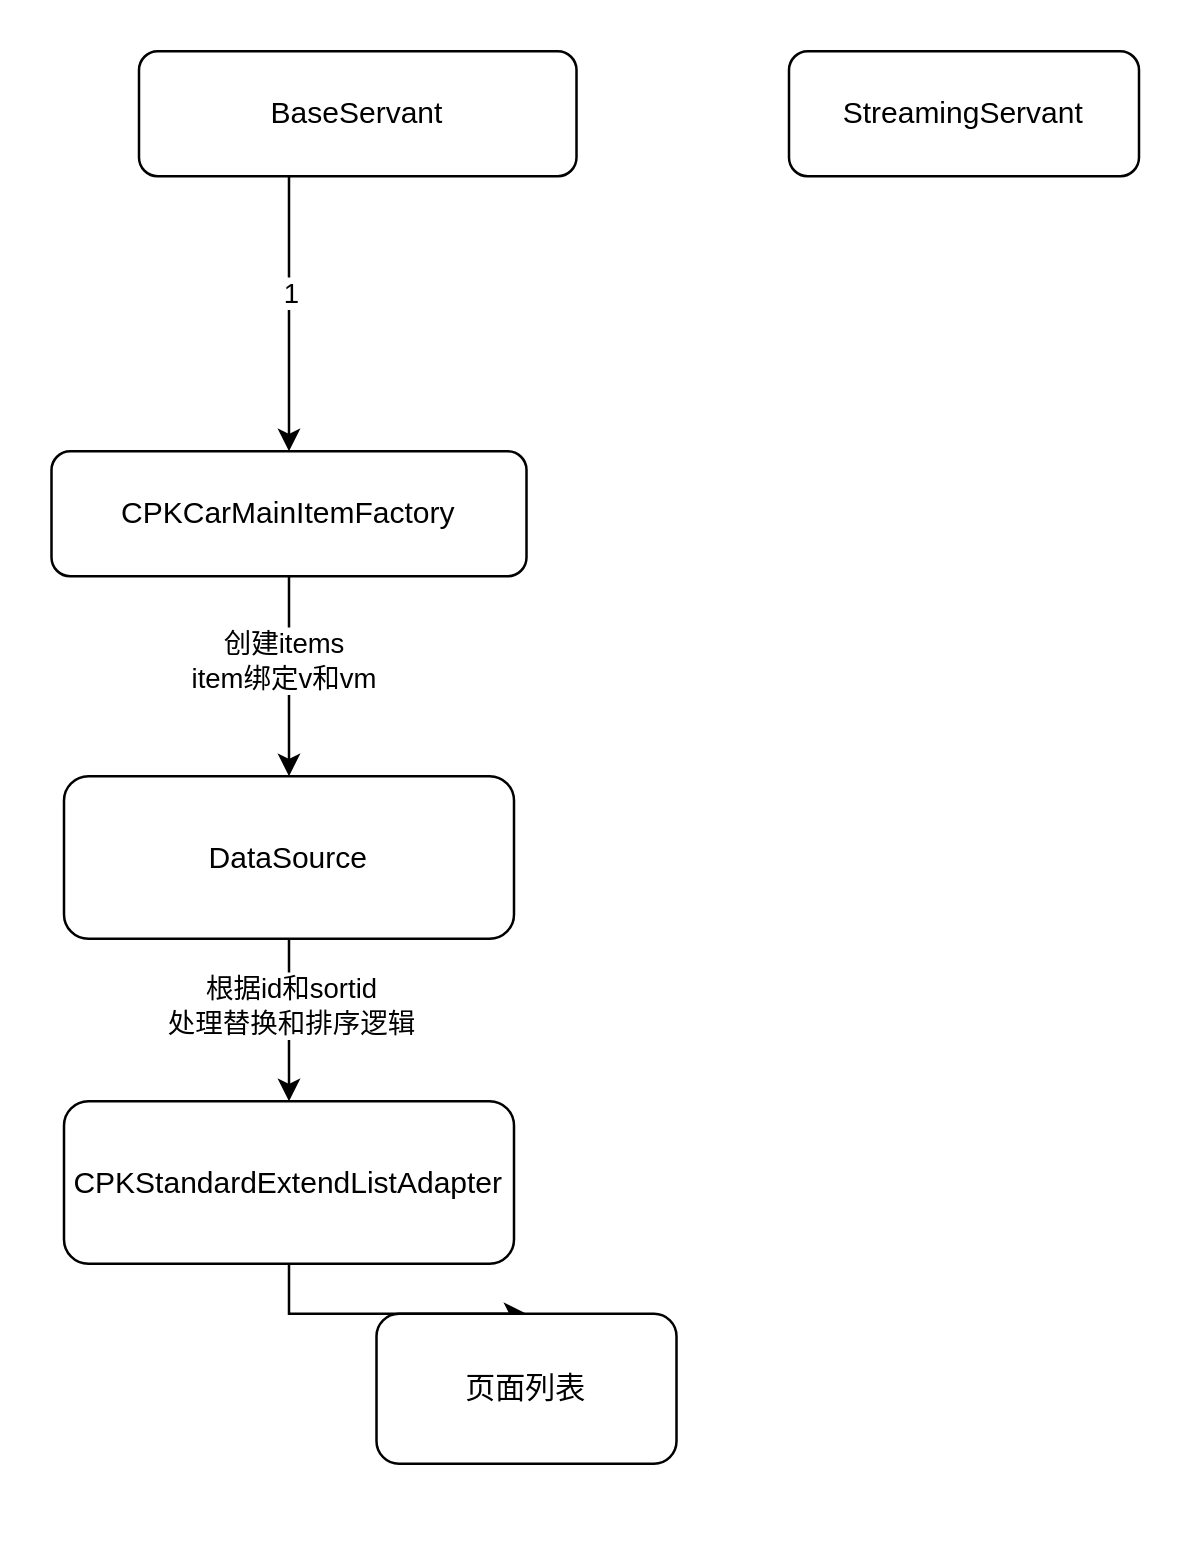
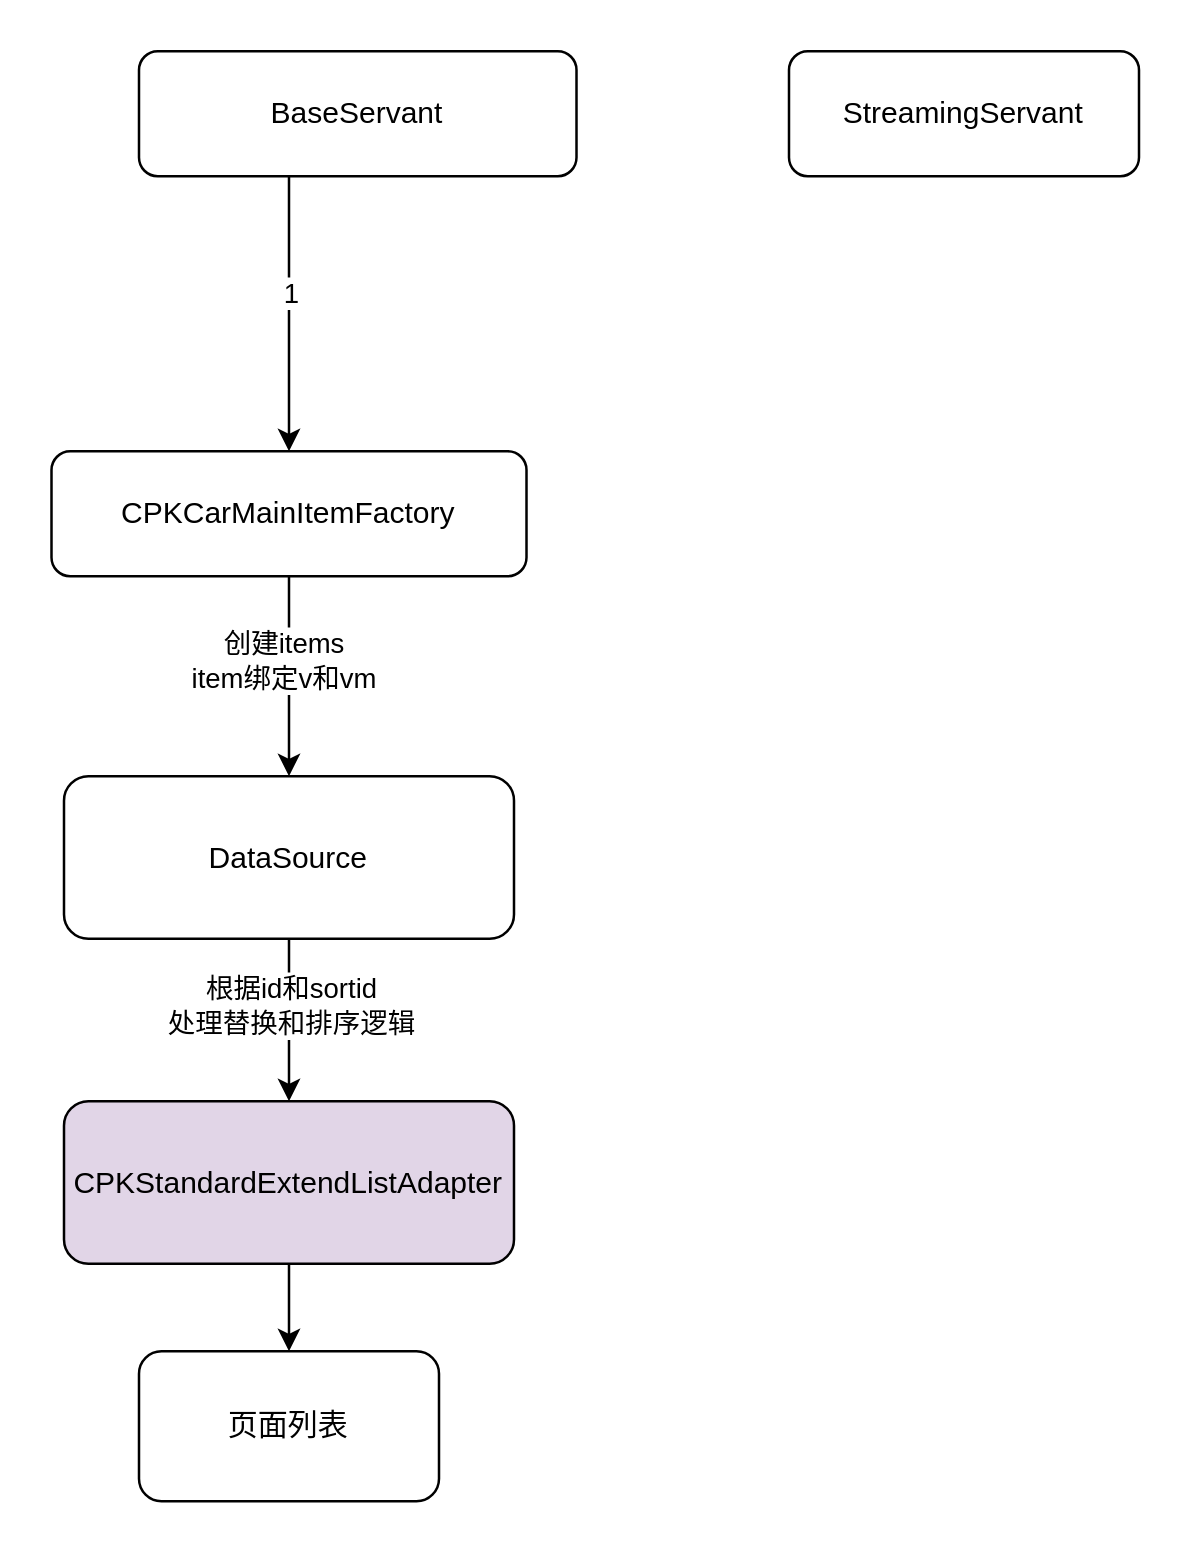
(289, 1183) -> (289, 1183)
(526, 1389) -> (289, 1426)
